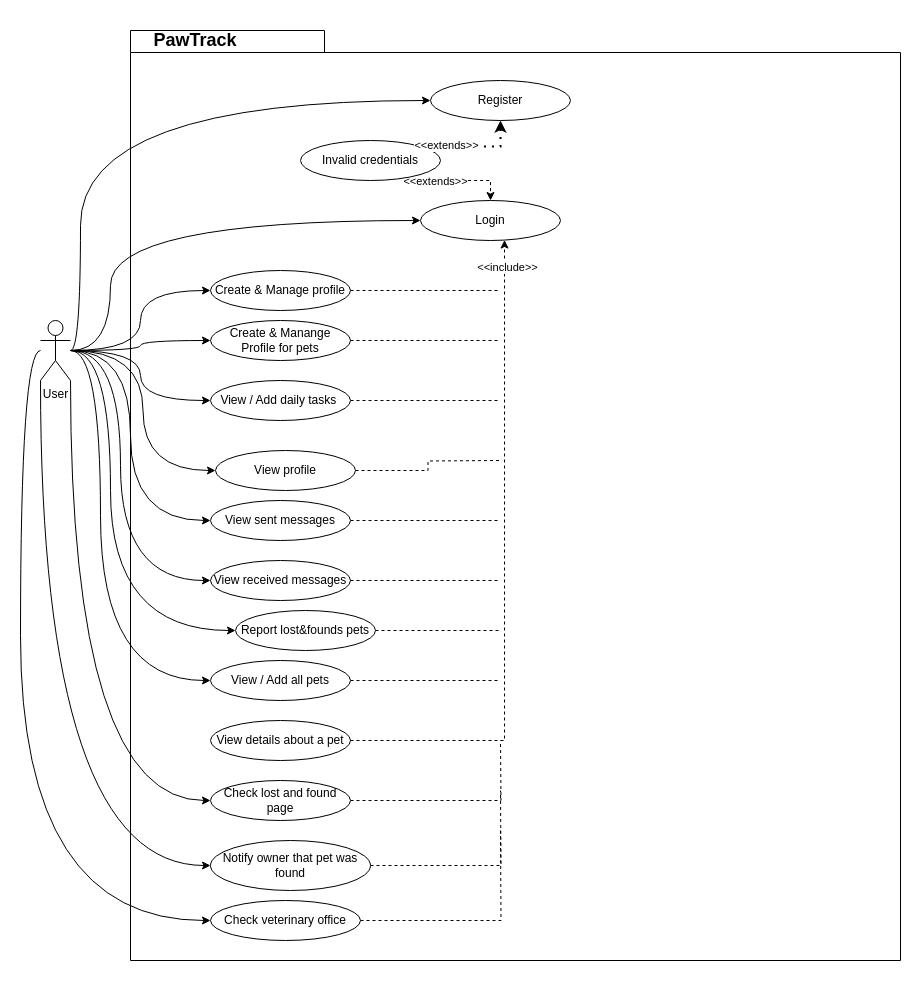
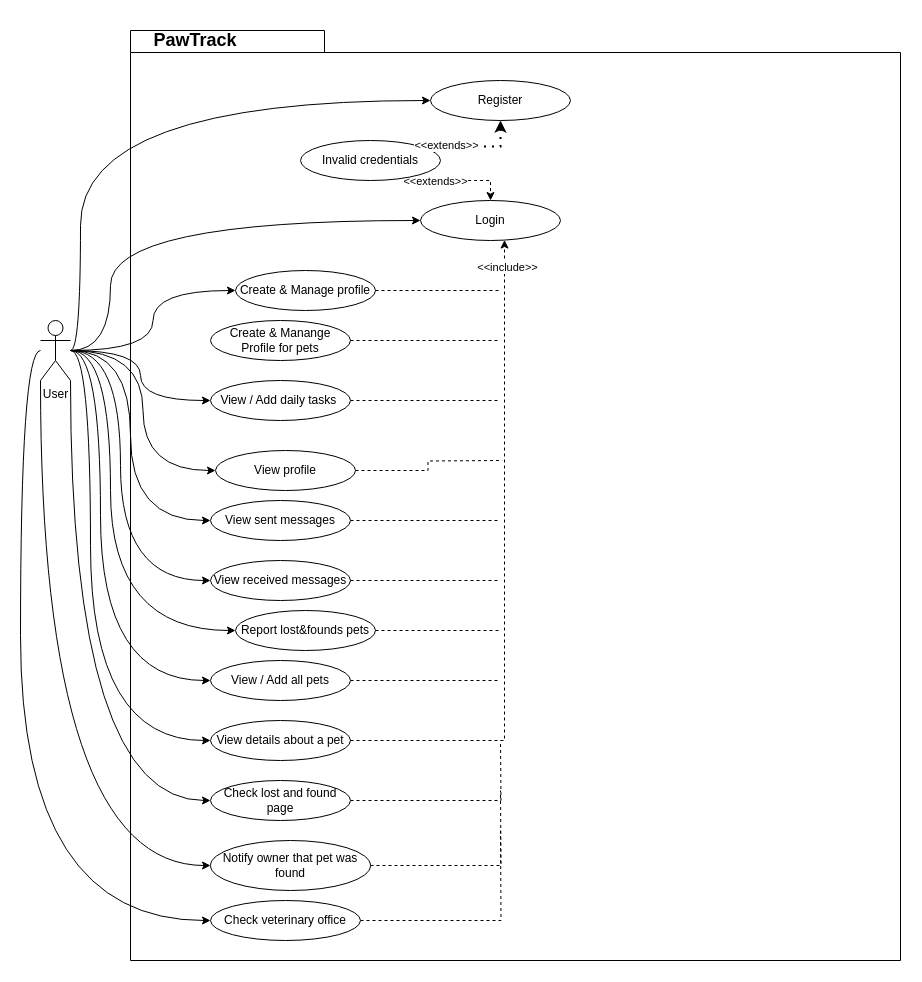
(281, 291) -> (306, 291)
(153, 342) -> none
none -> (91, 576)
